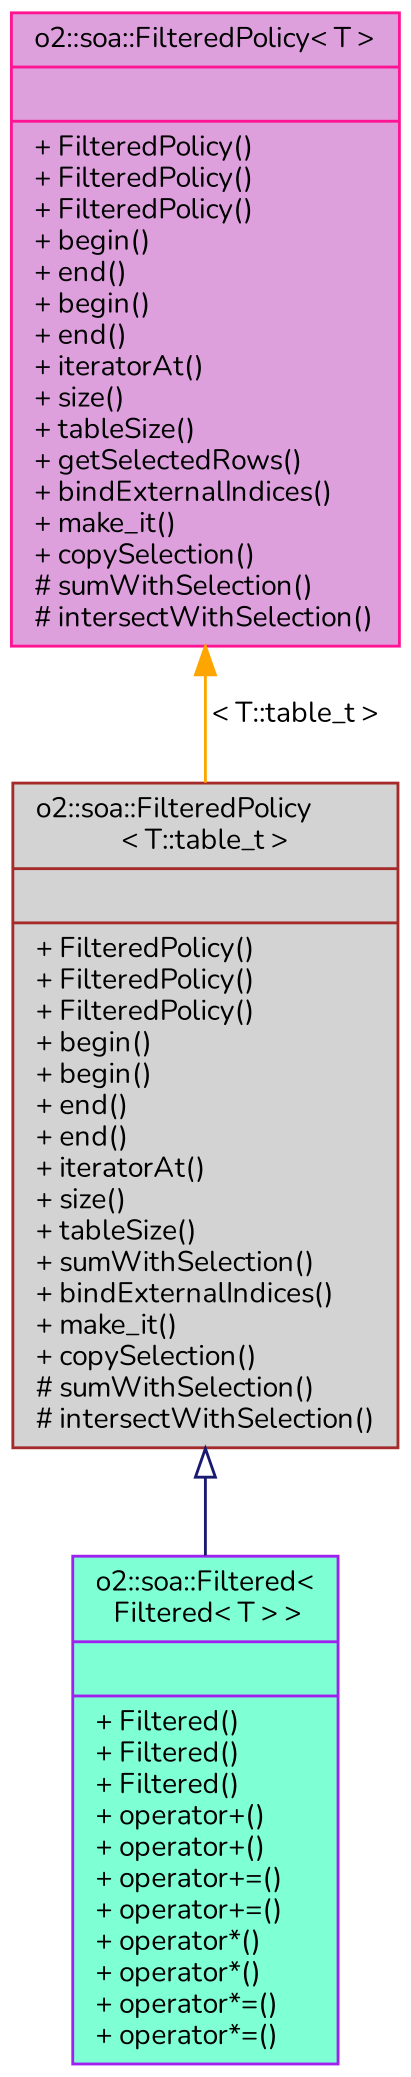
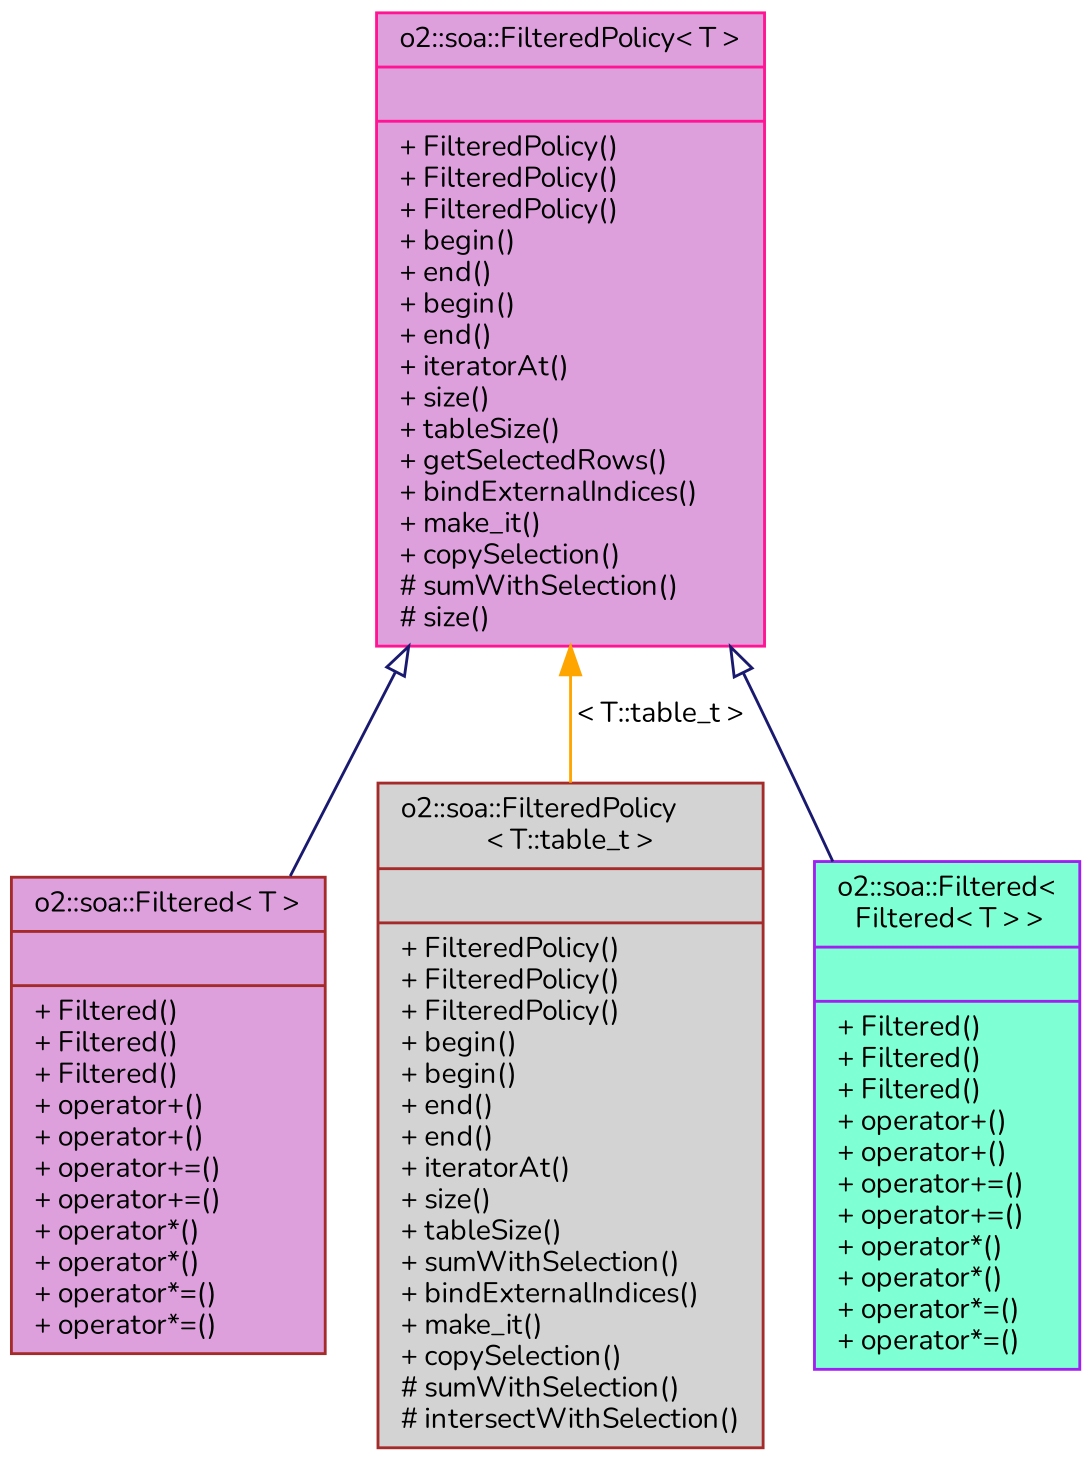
(204, 618) -> (445, 618)
none -> (168, 1115)
(205, 1516) -> (789, 767)
